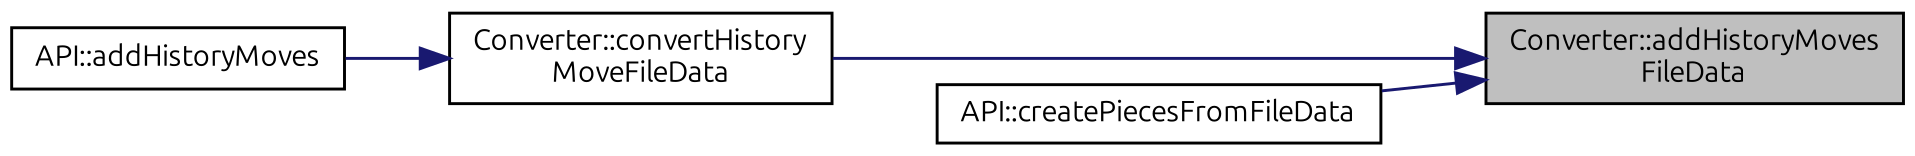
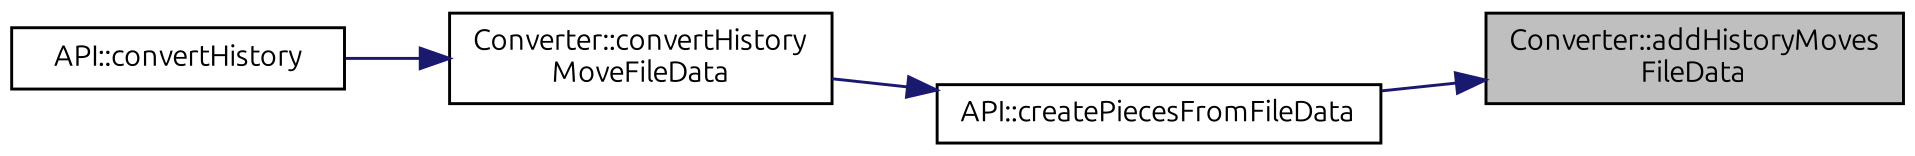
(178, 58) -> (178, 58)
(1144, 58) -> (870, 83)
